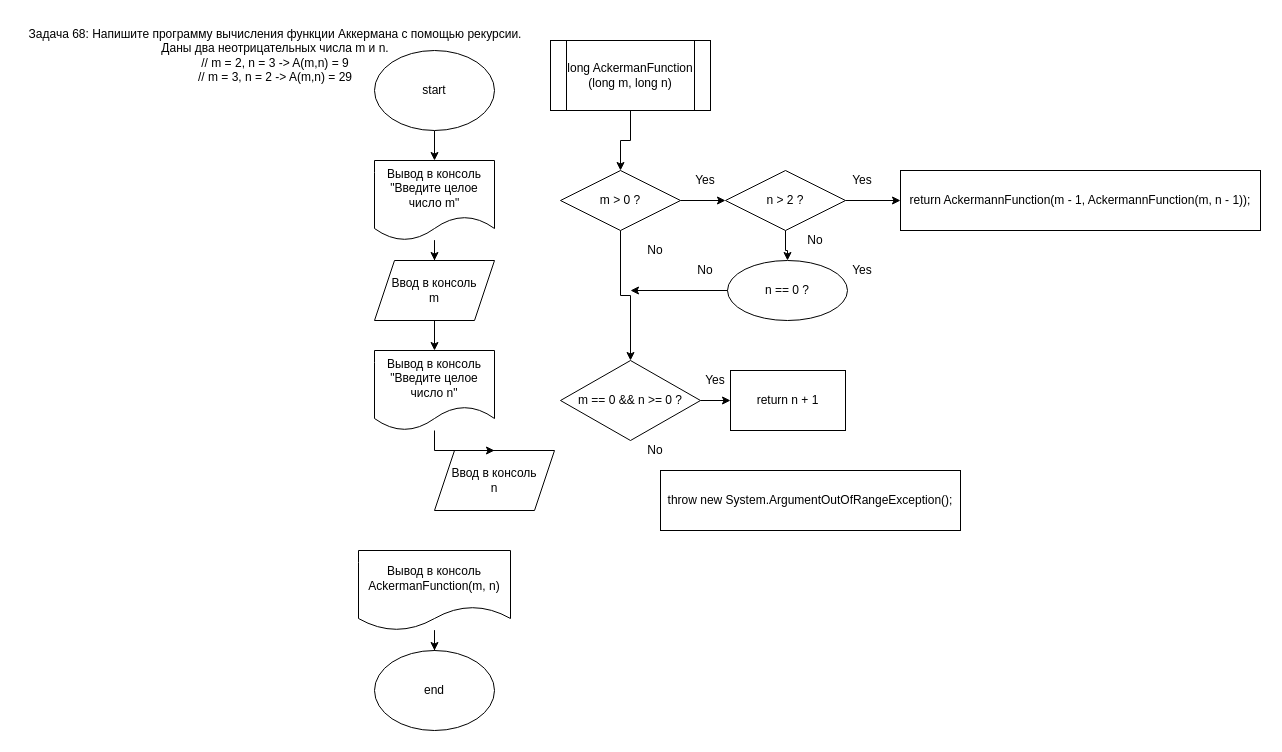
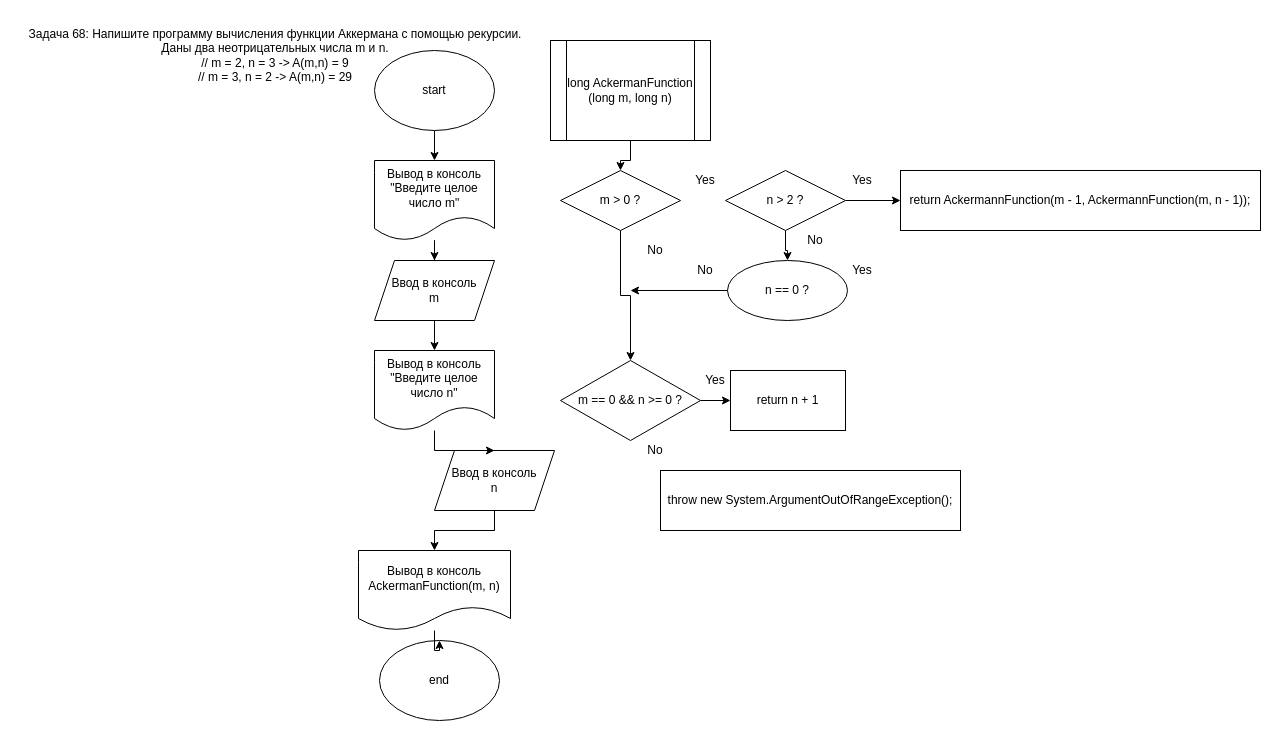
(631, 76) -> (631, 91)
(700, 201) -> none
none -> (469, 531)
(435, 691) -> (440, 681)
